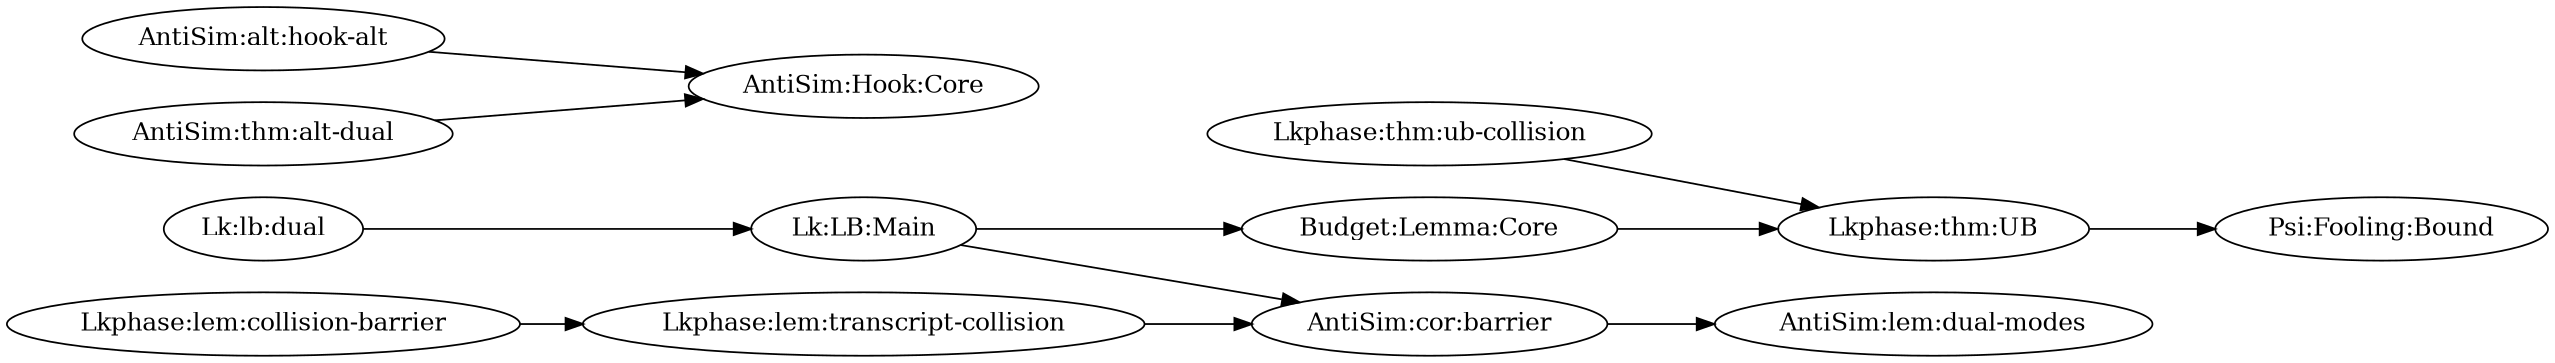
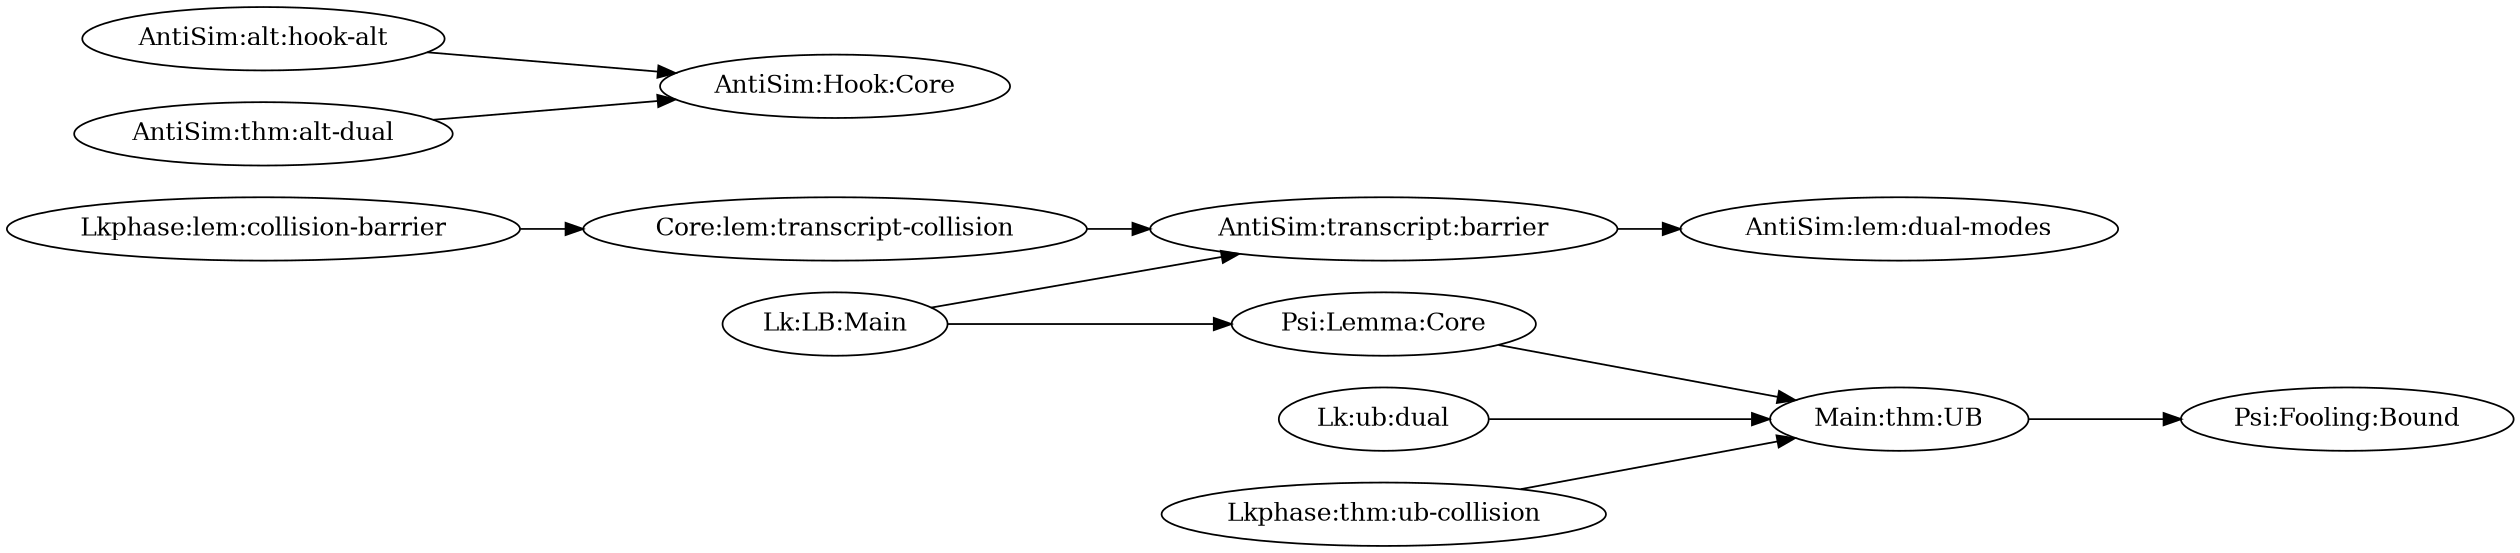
(263, 229) -> none
(1430, 229) -> (1384, 324)
(1934, 229) -> (1899, 419)
(864, 324) -> (835, 229)
(1430, 324) -> (1384, 229)
none -> (1384, 419)
